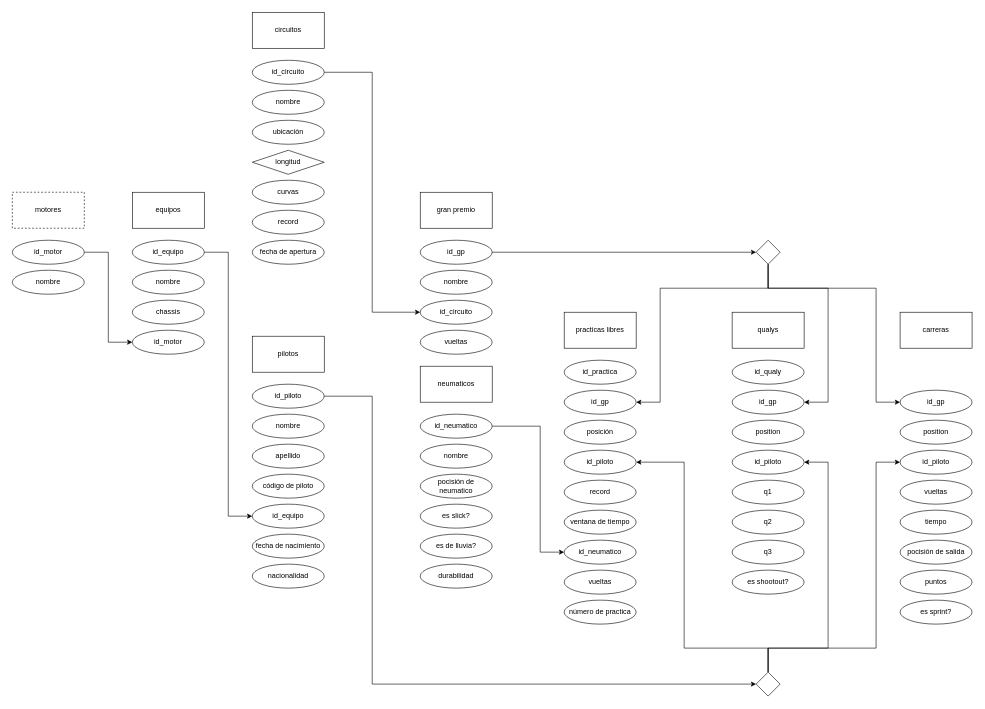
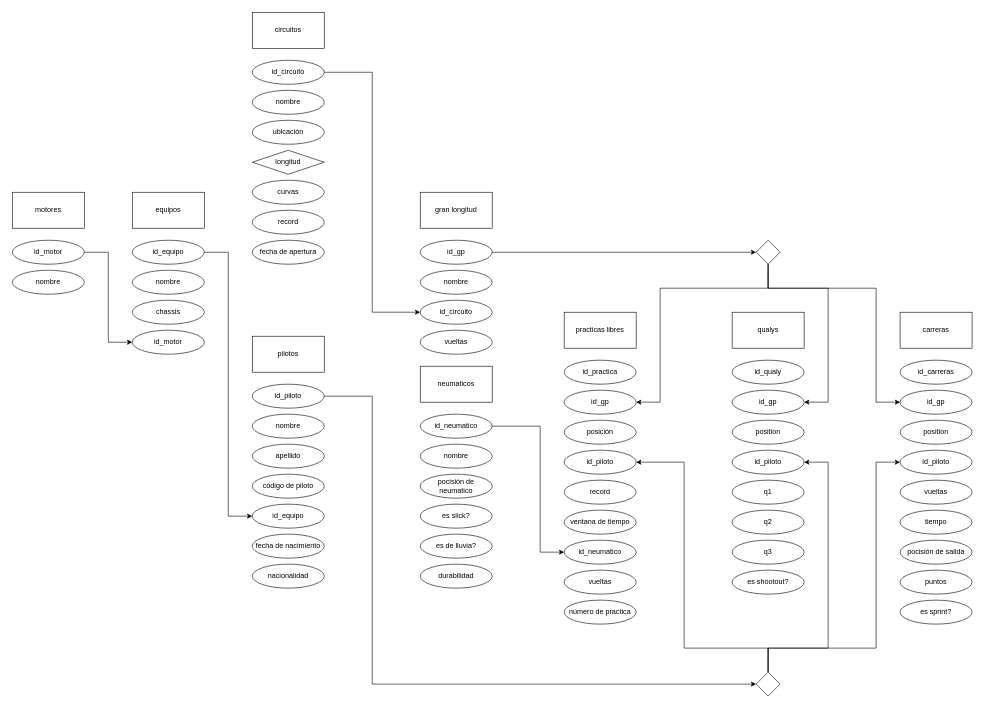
(48, 210) -> (48, 210)
(456, 210) -> (456, 210)
none -> (936, 372)
